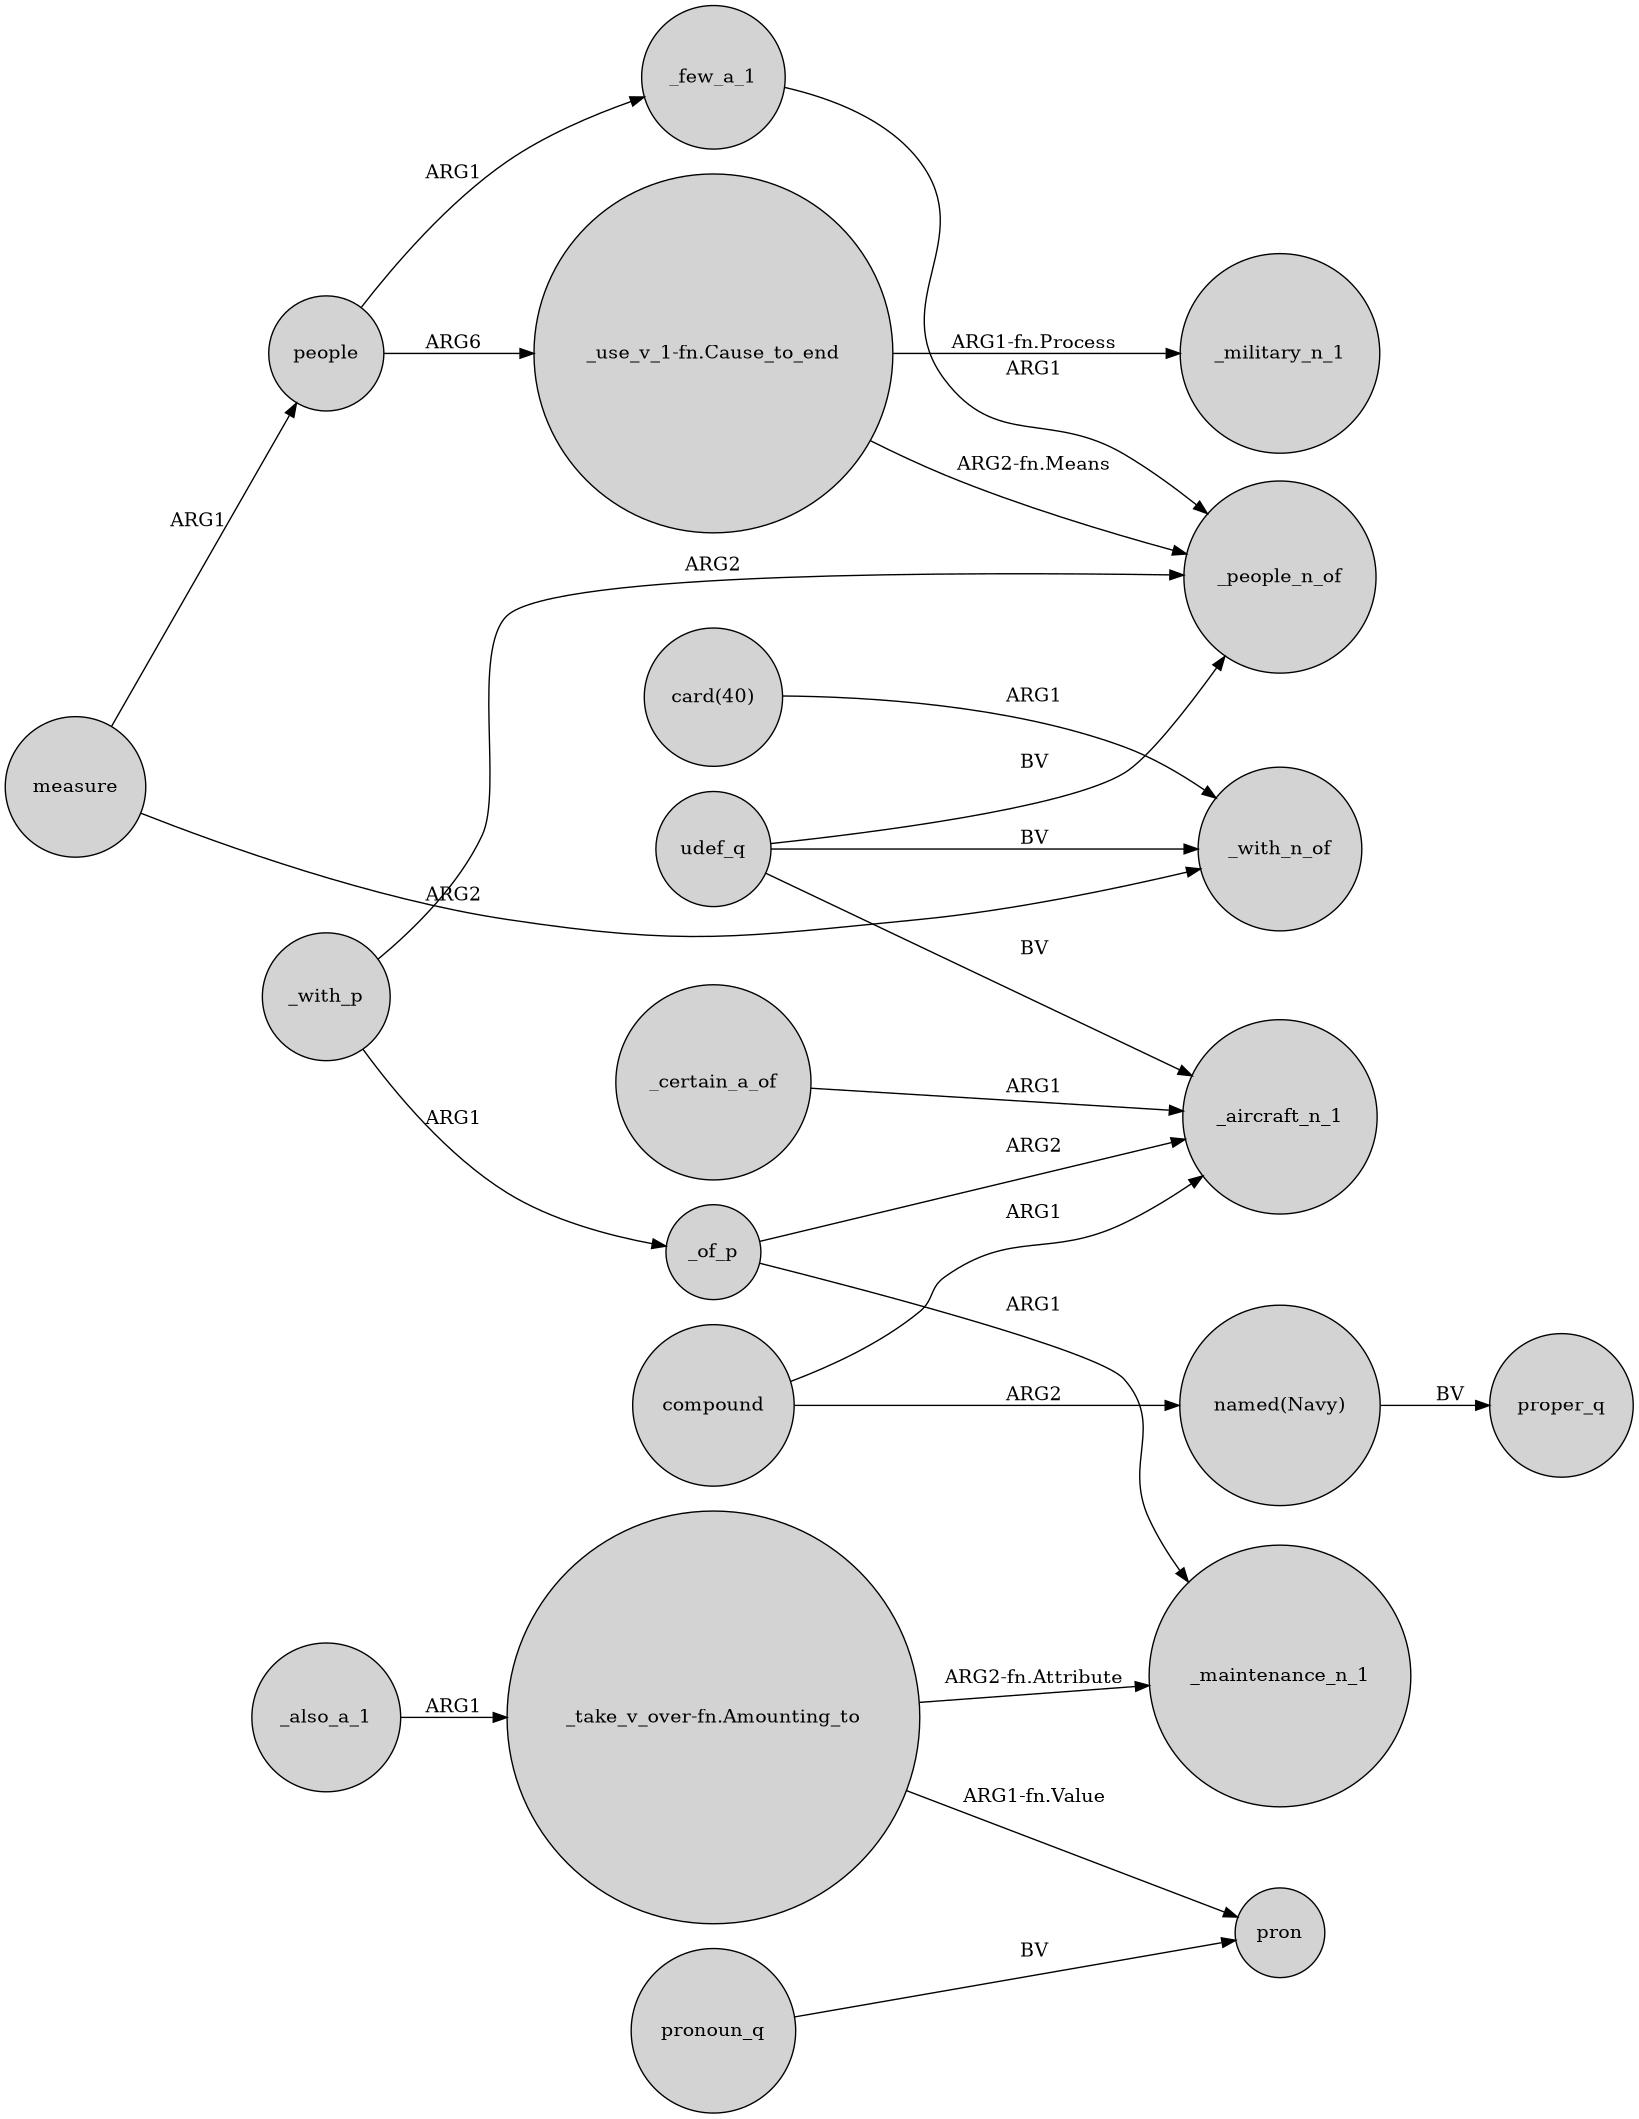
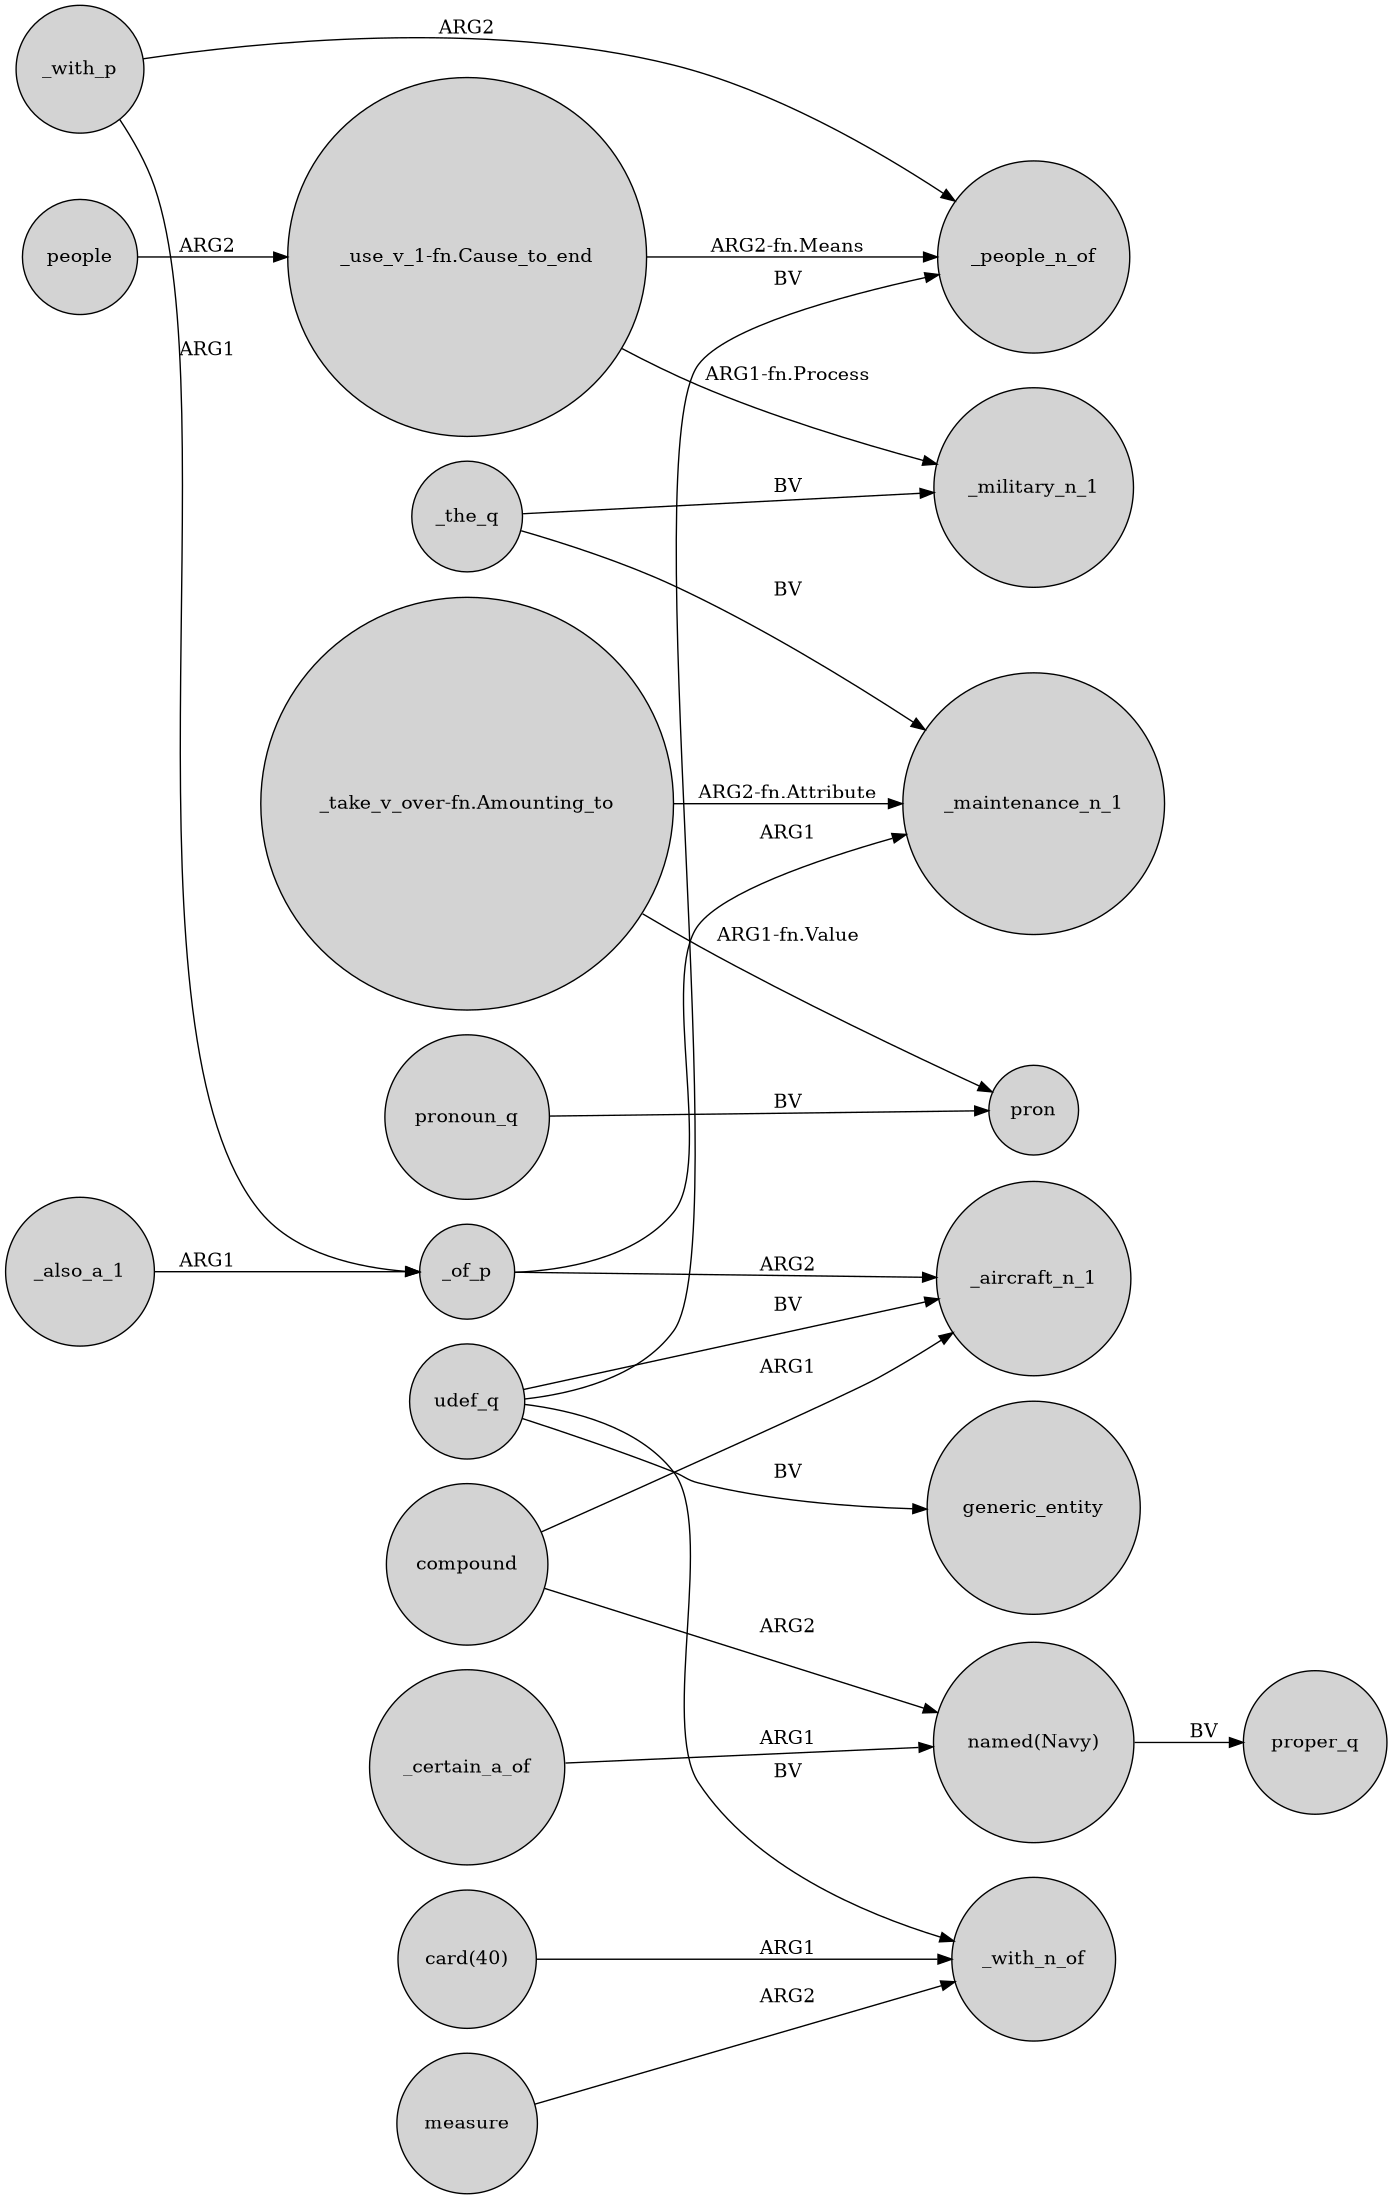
(713, 77) -> none
(454, 343) -> (208, 247)
none -> (467, 516)
(200, 571) -> none
(990, 1099) -> (742, 1755)
none -> (1034, 1508)
(447, 1717) -> (280, 1272)
